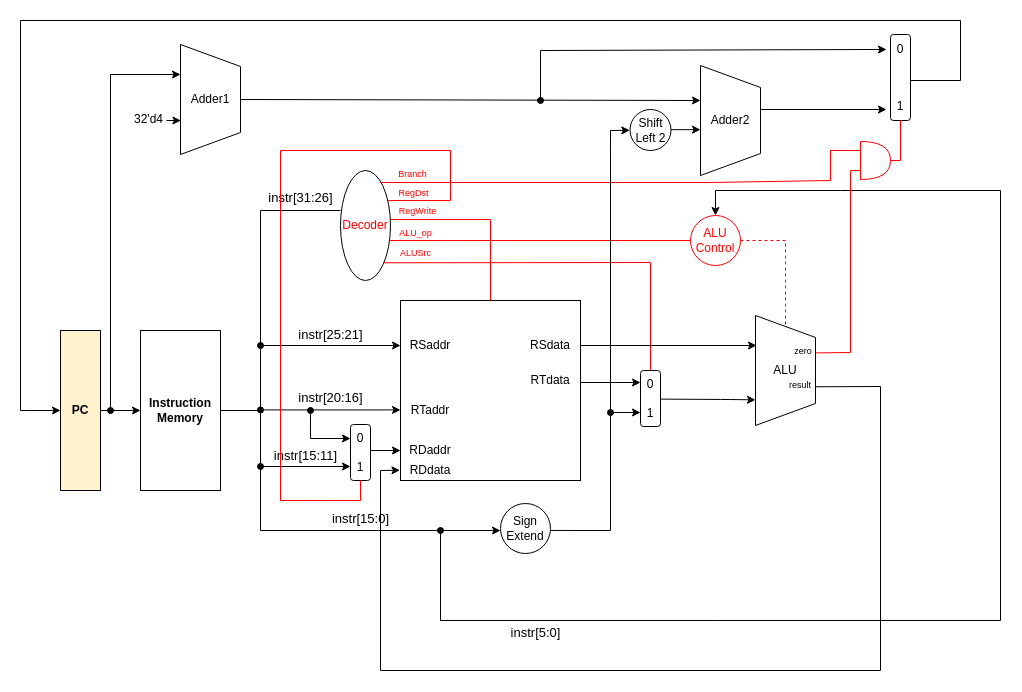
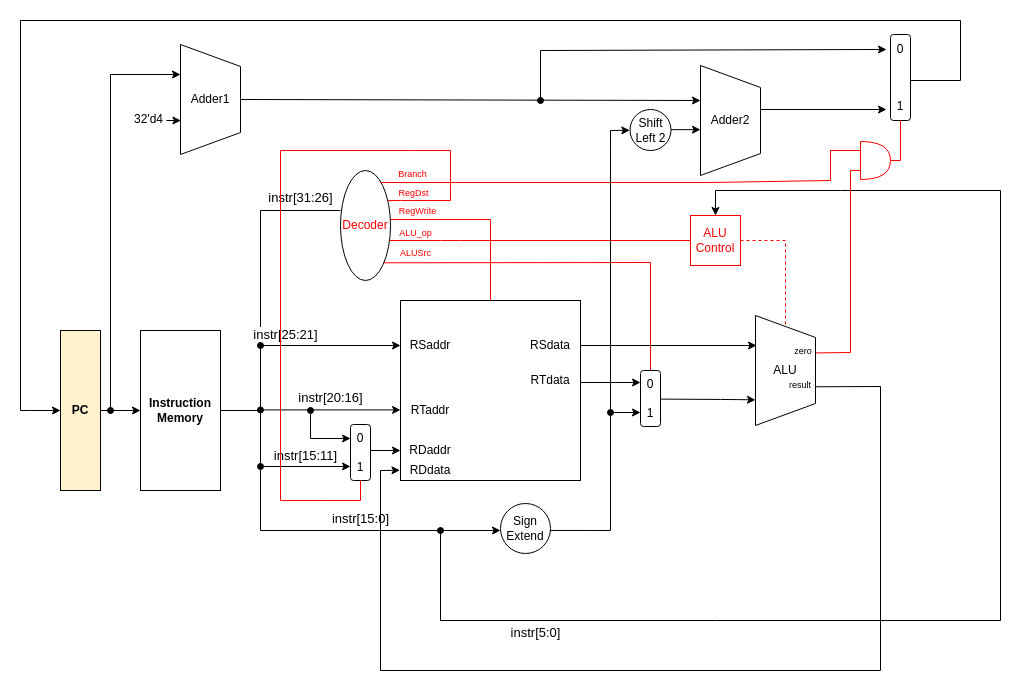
(716, 241) -> (716, 241)
(331, 335) -> (286, 335)
